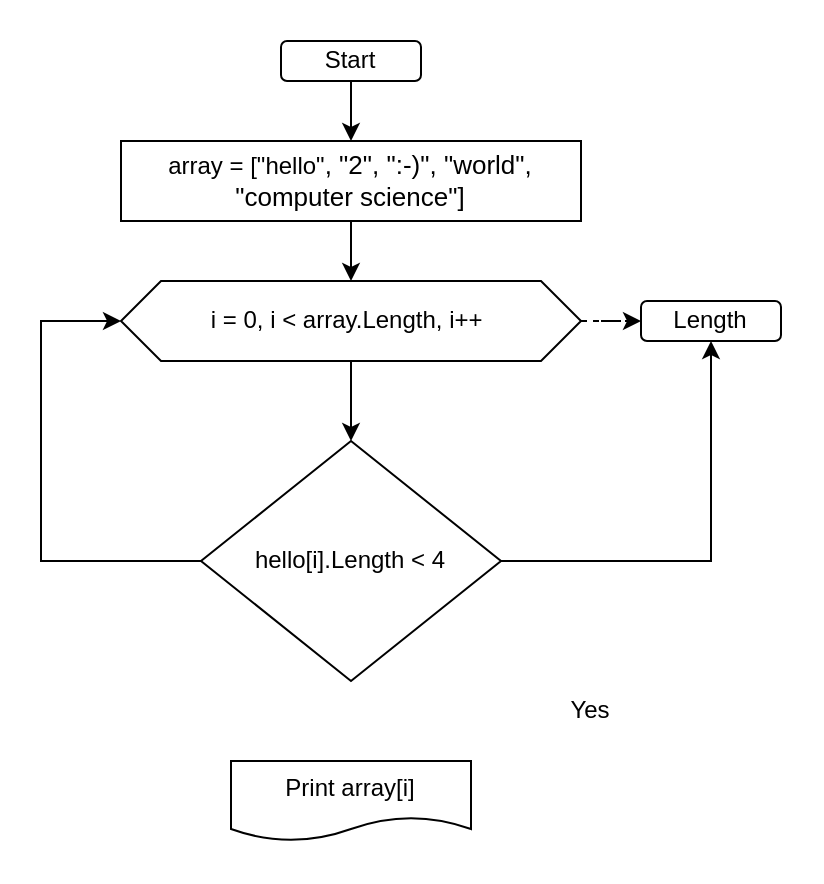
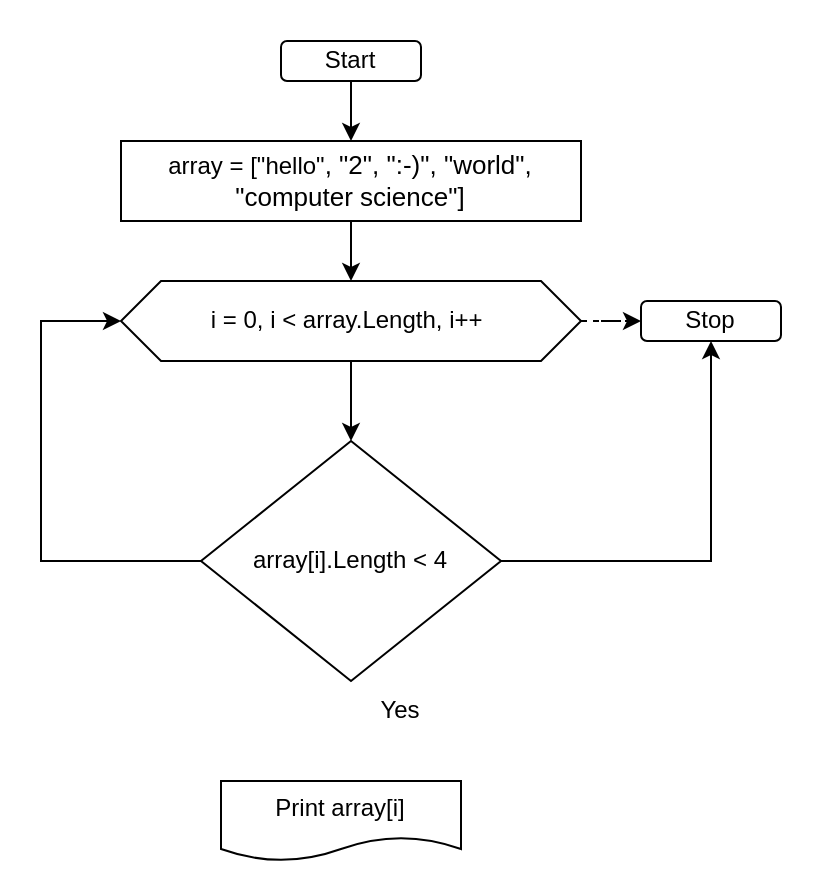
(711, 321) -> (711, 321)
(351, 561) -> (351, 561)
(591, 711) -> (401, 711)
(351, 801) -> (341, 821)
